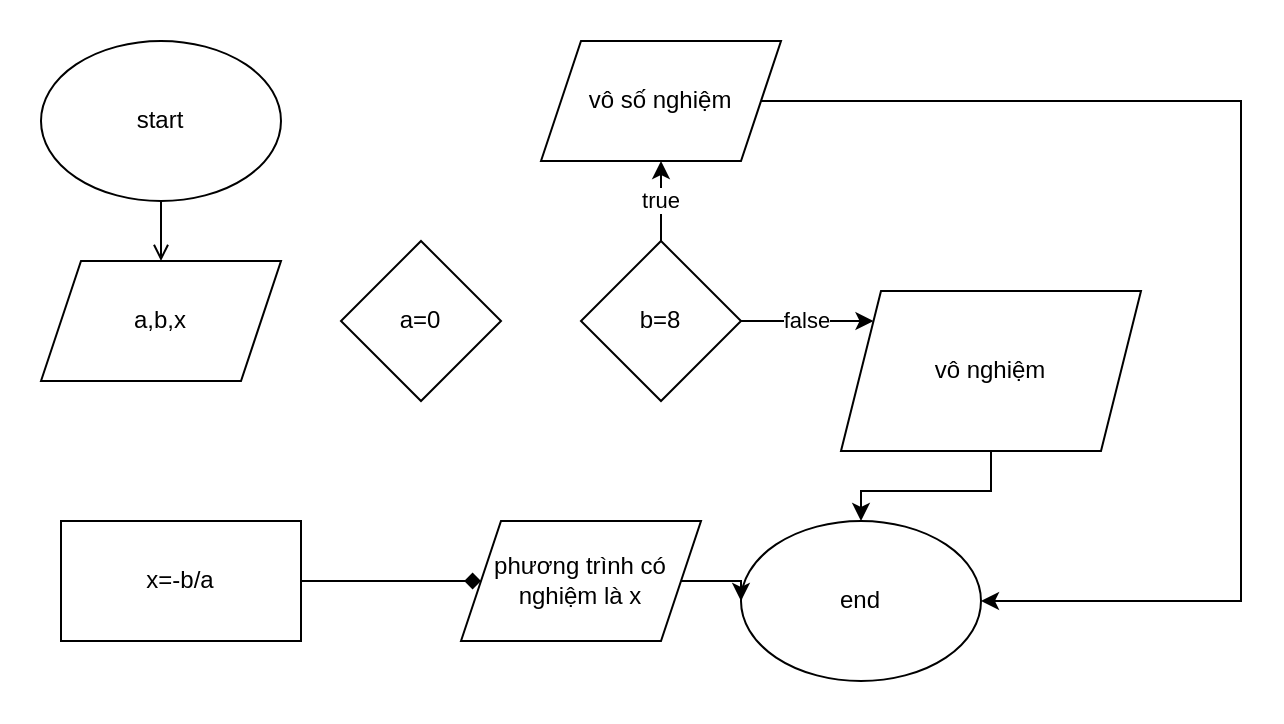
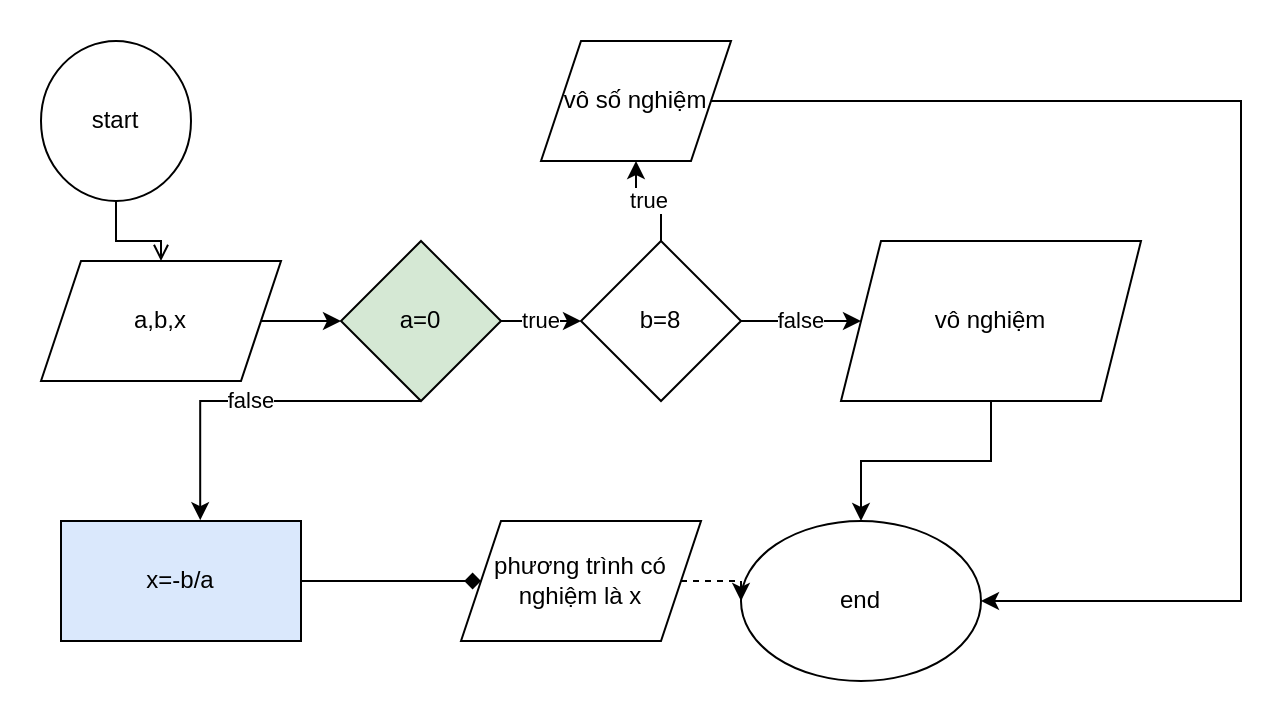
(661, 101) -> (636, 101)
(161, 121) -> (116, 121)
none -> (314, 321)
(421, 321) -> (421, 321)
none -> (533, 321)
(991, 371) -> (991, 321)
none -> (257, 401)
(181, 581) -> (181, 581)
(714, 581) -> (714, 581)
